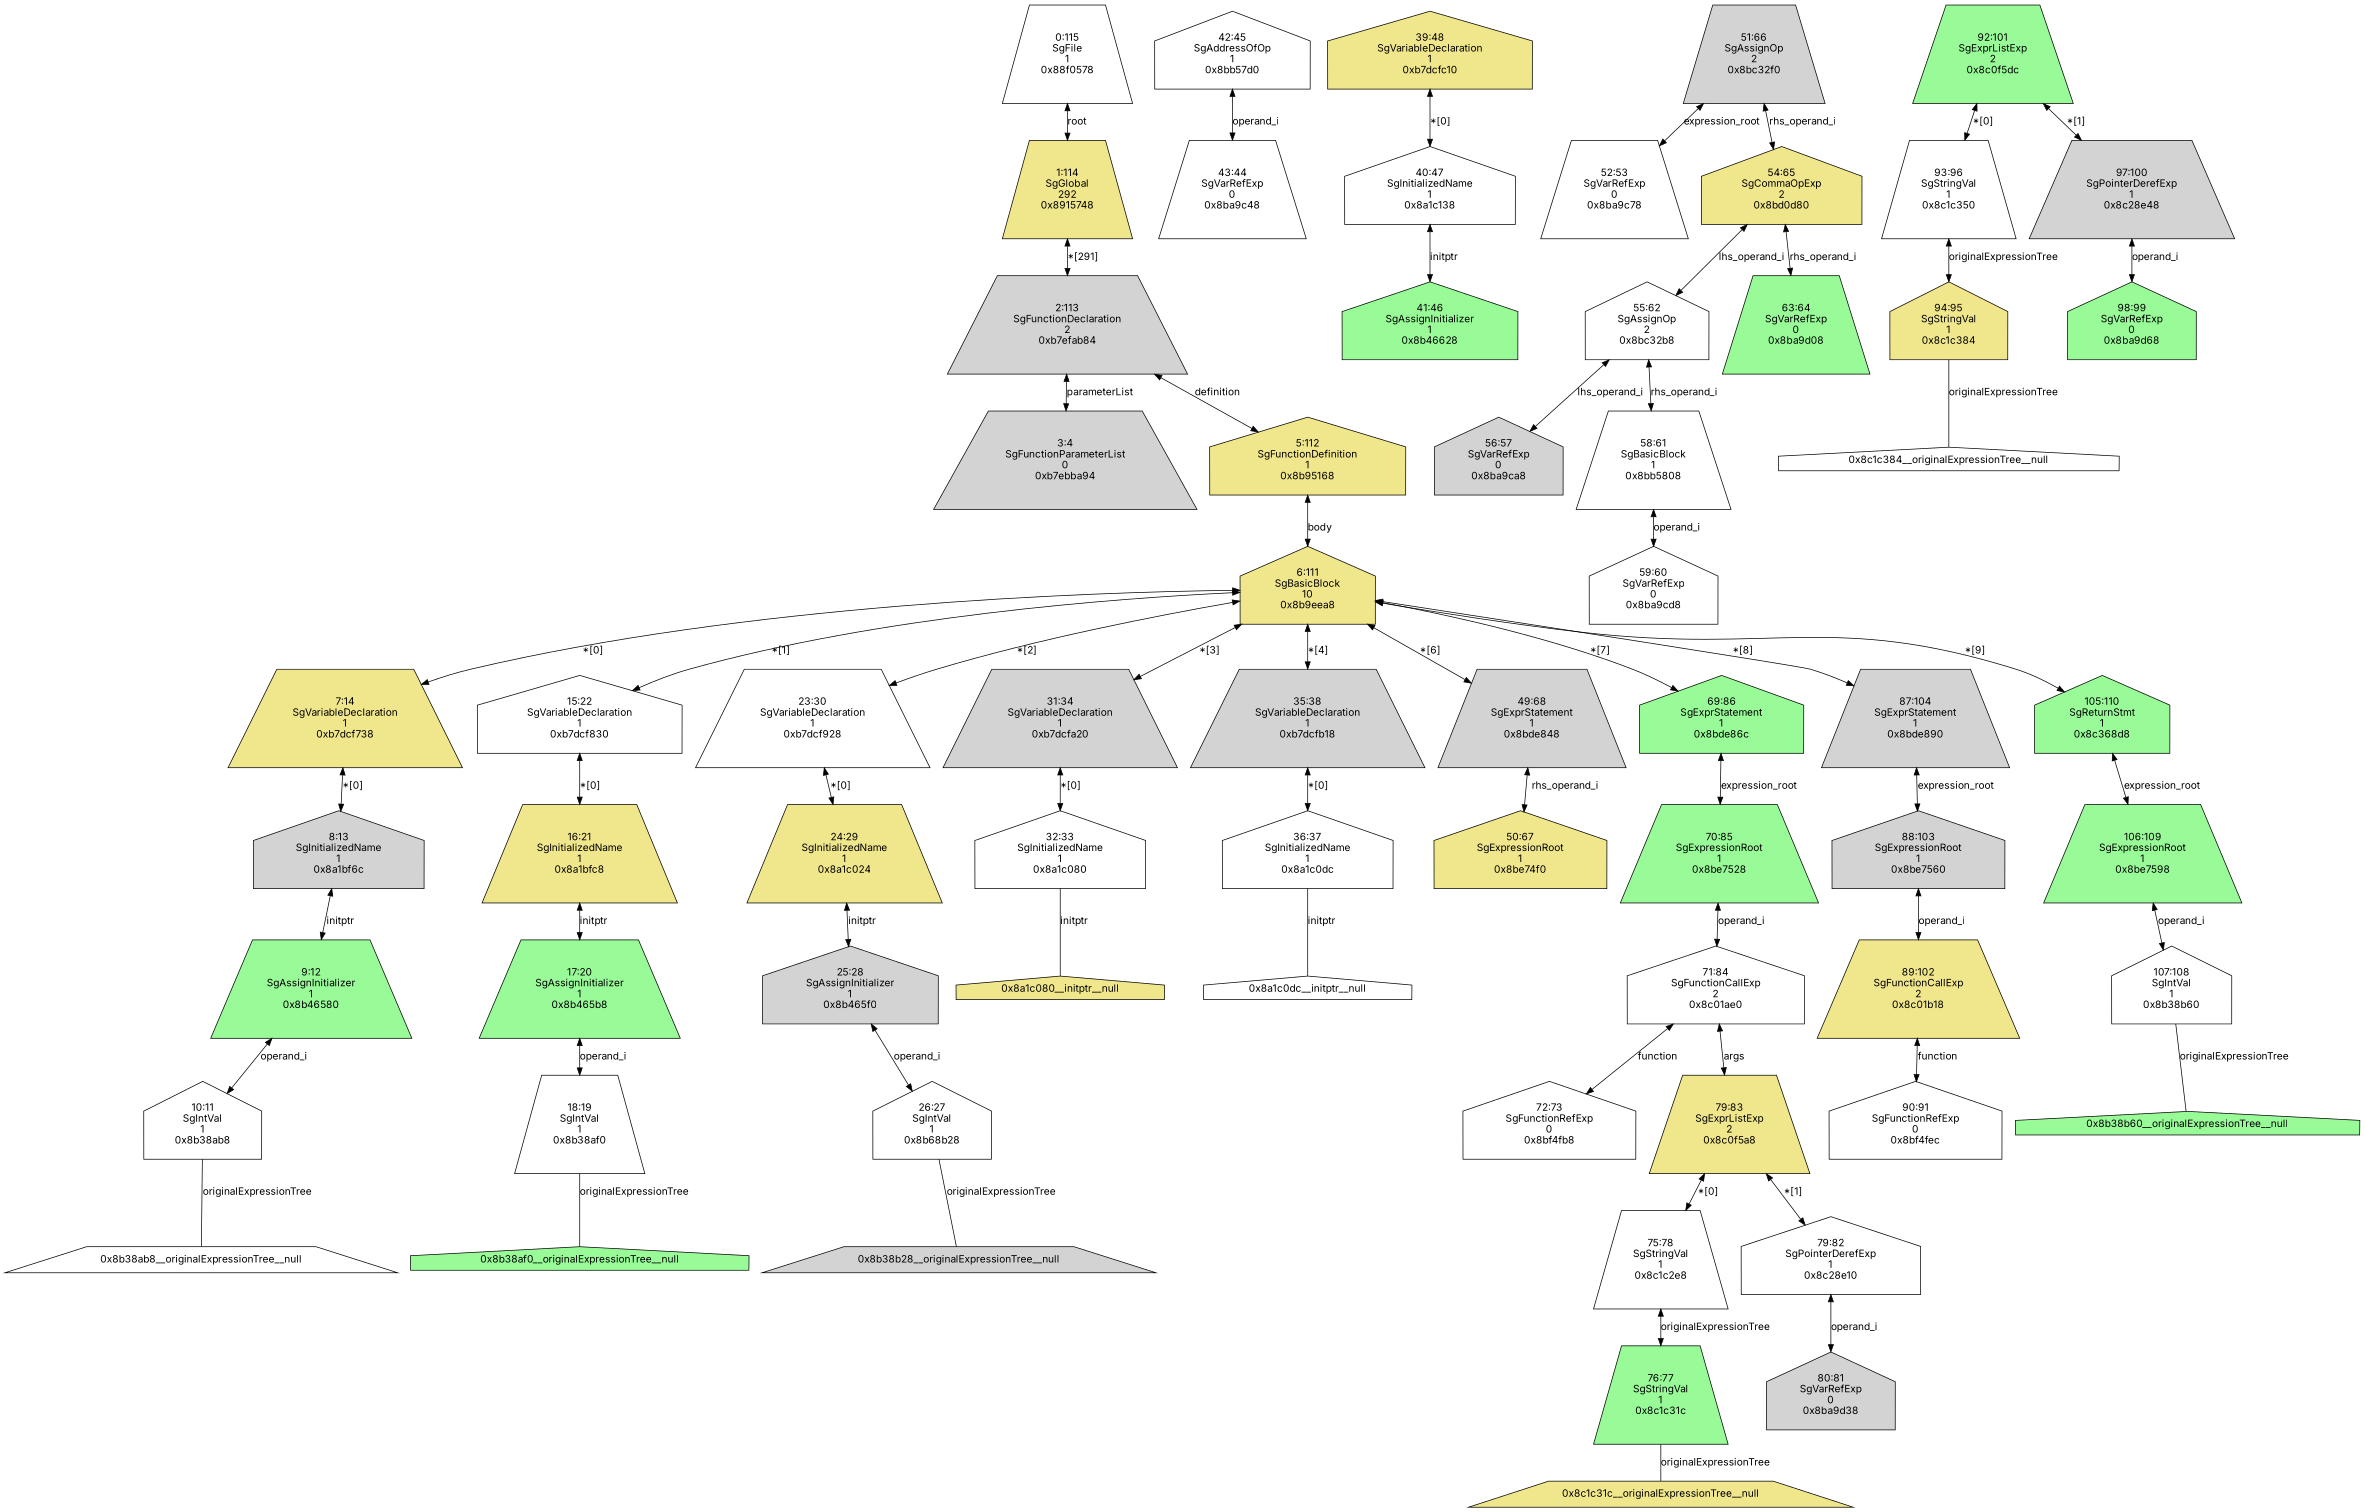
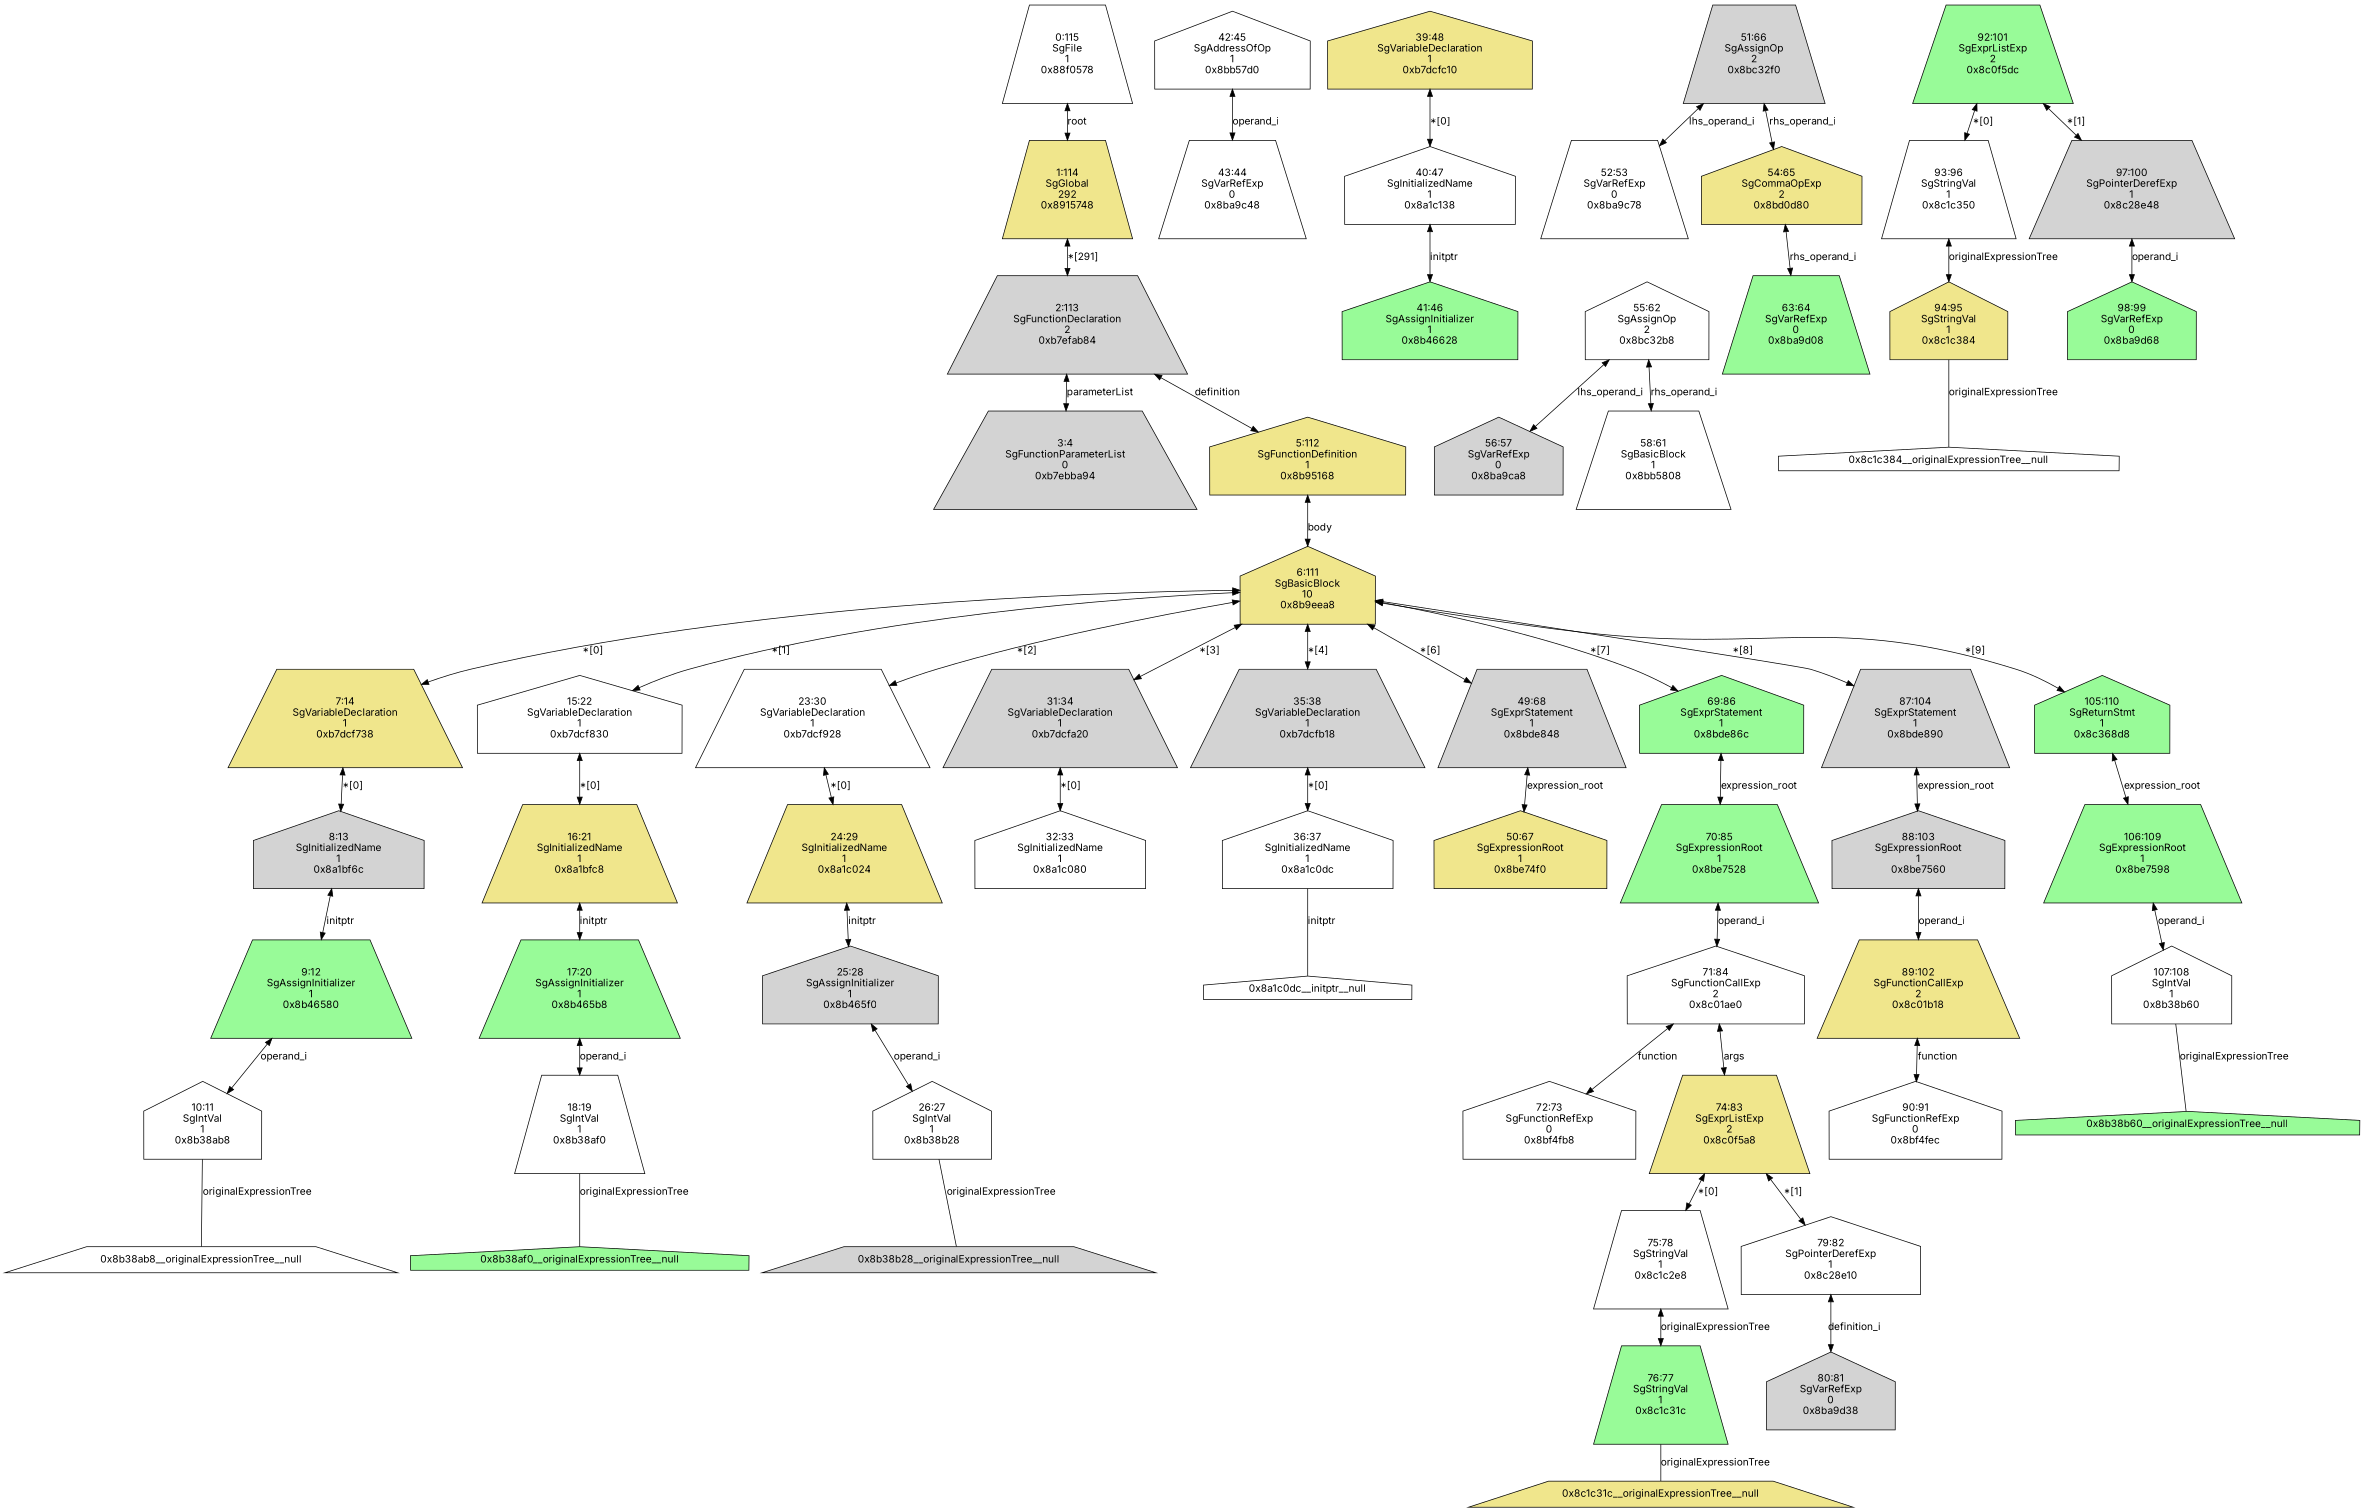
(1722, 122) -> (1722, 122)
(1712, 260) -> none
(1654, 589) -> none
(1565, 786) -> (1565, 786)
(1060, 989) -> none
(932, 1124) -> (932, 1124)
(1730, 1124) -> (1730, 1124)
(1854, 1327) -> (1854, 1327)
